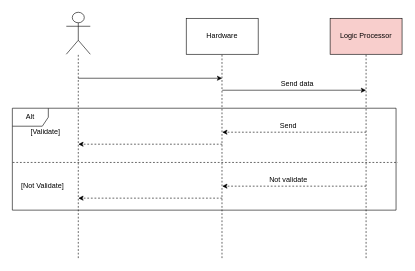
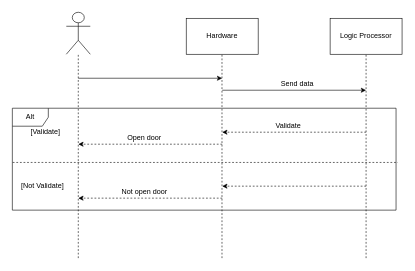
(366, 36) -> (366, 36)
(289, 126) -> (289, 126)
none -> (144, 138)
(288, 180) -> none
none -> (144, 192)
